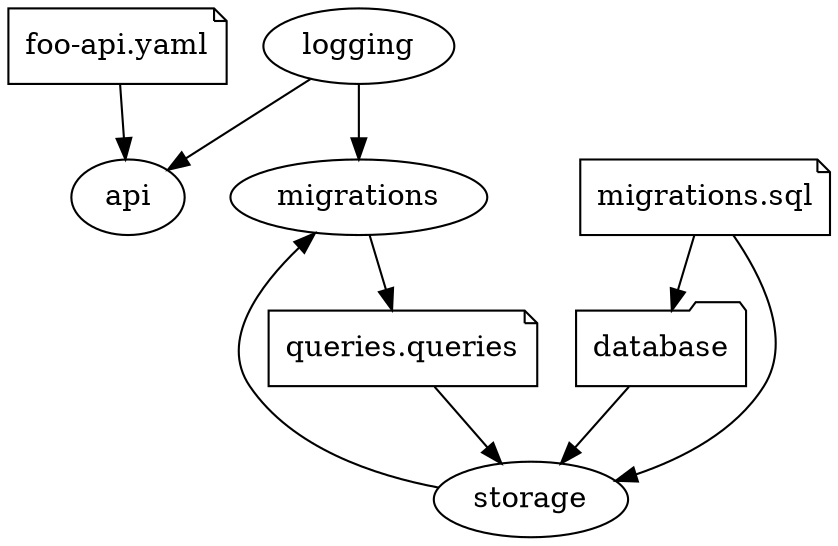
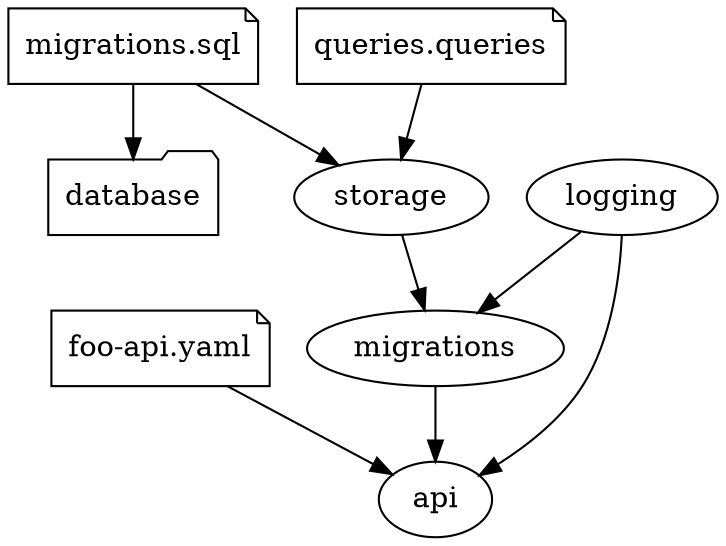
(378, 262) -> (435, 414)
(602, 417) -> none
